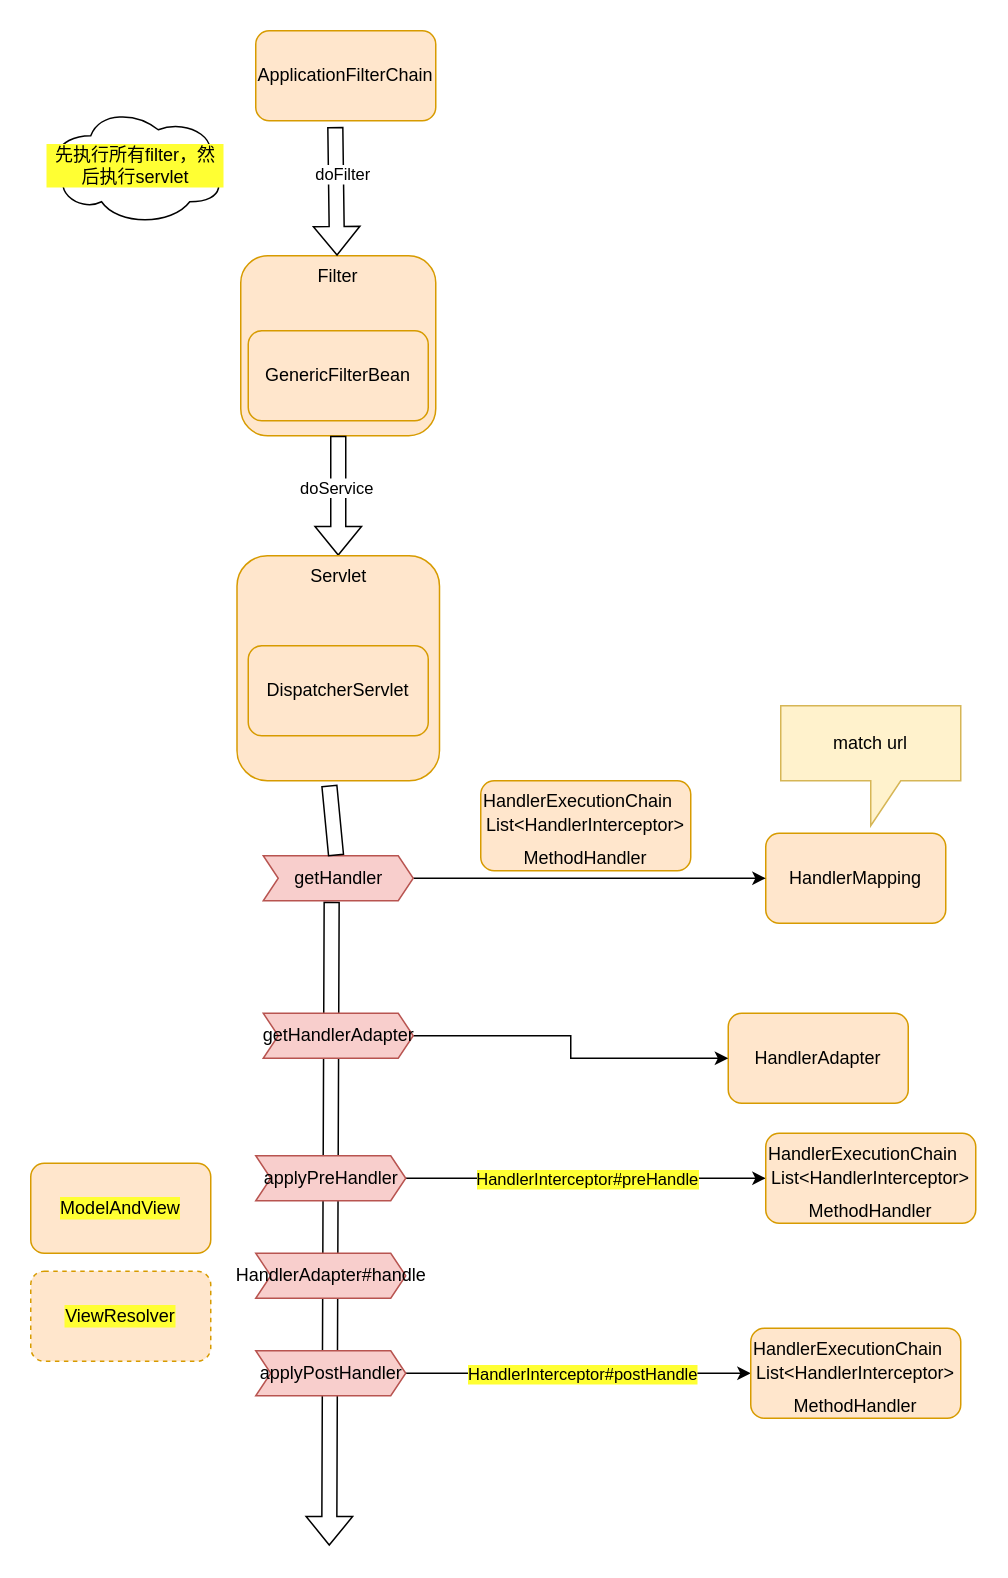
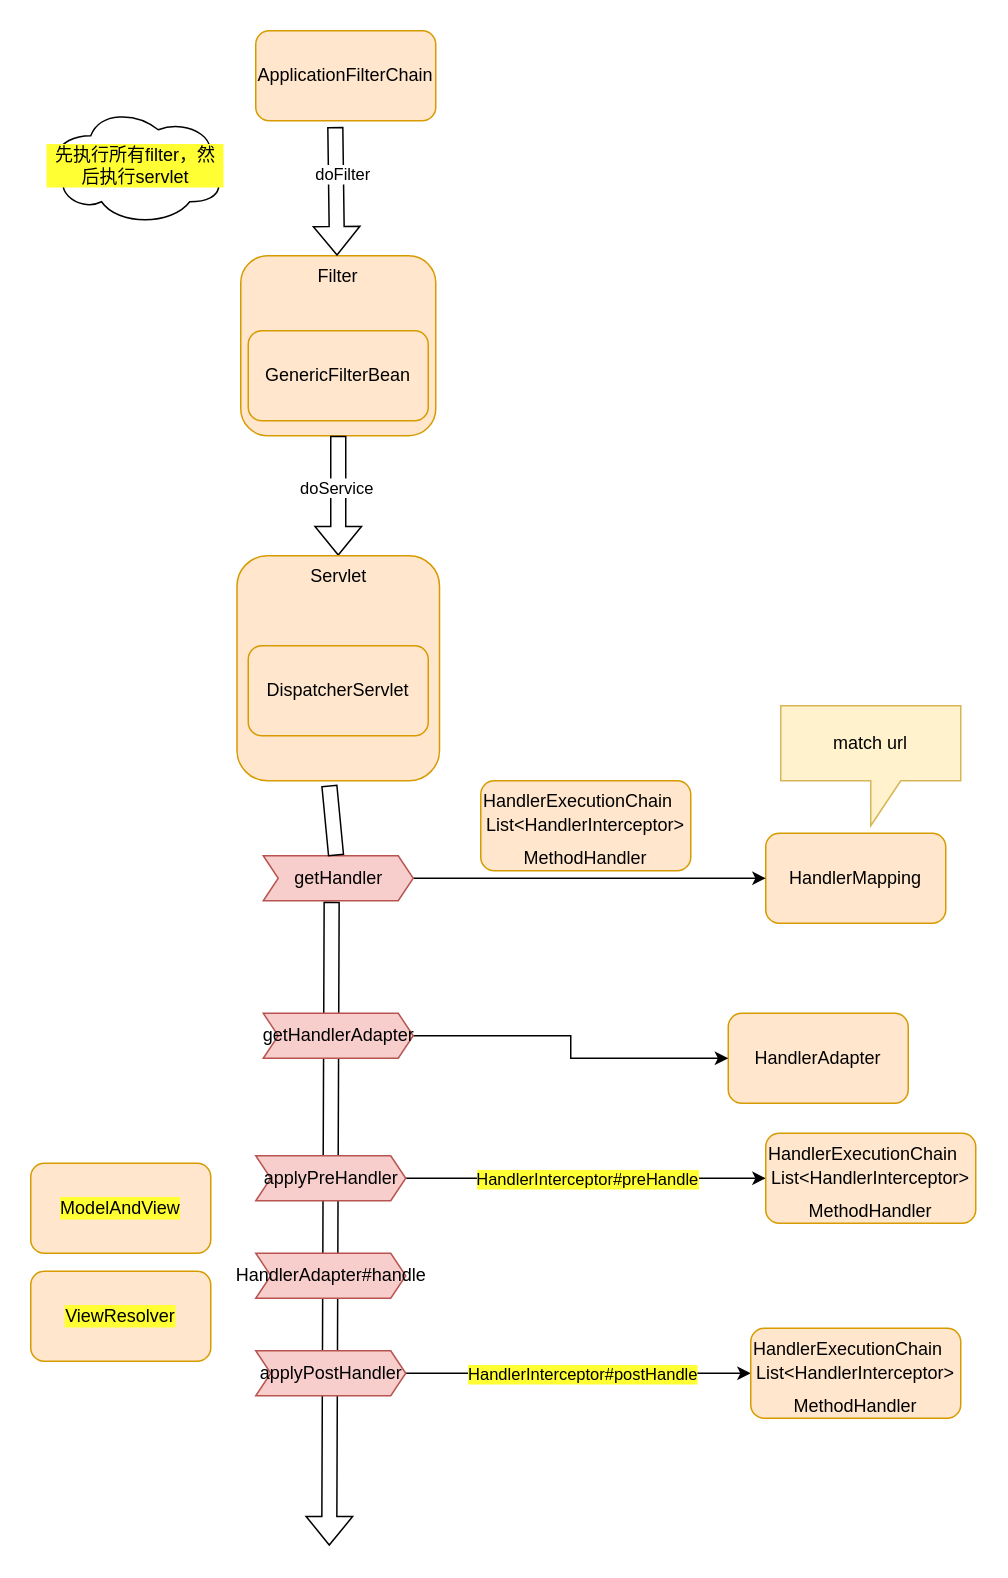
(121, 1316) -> (121, 1316)
